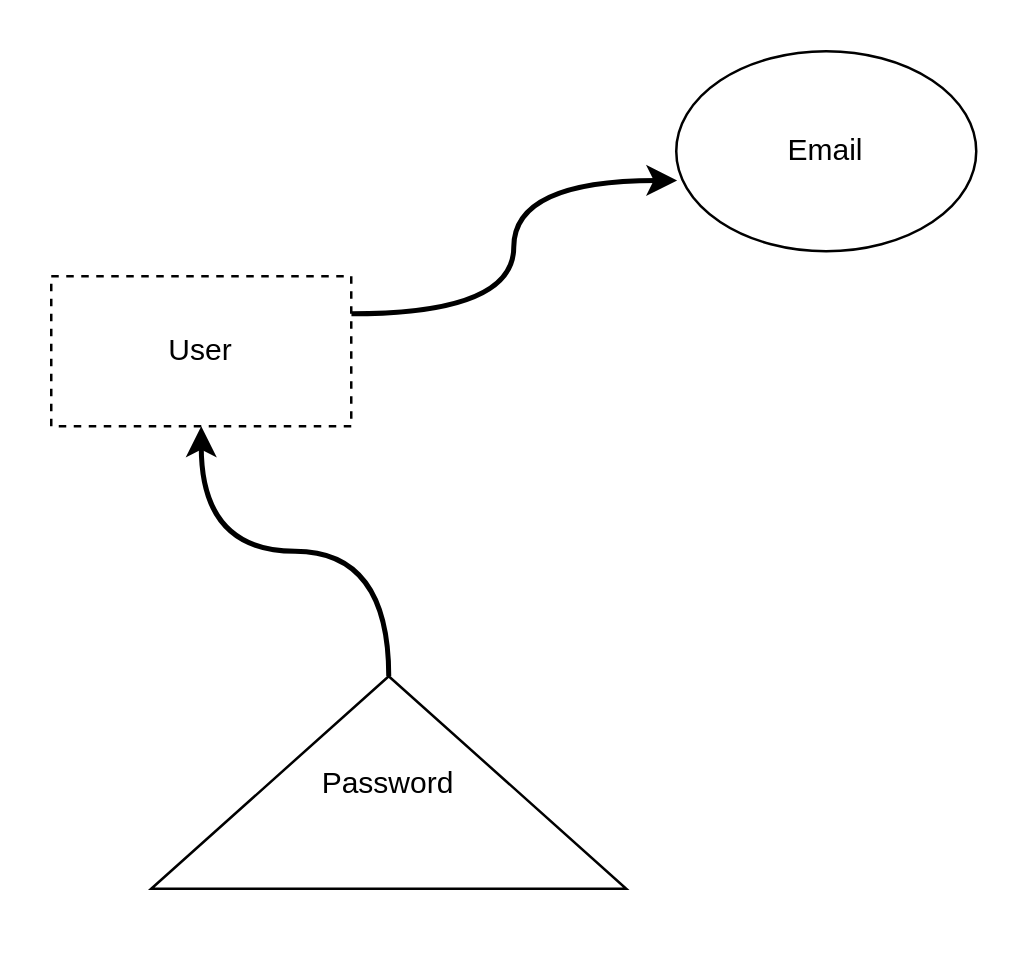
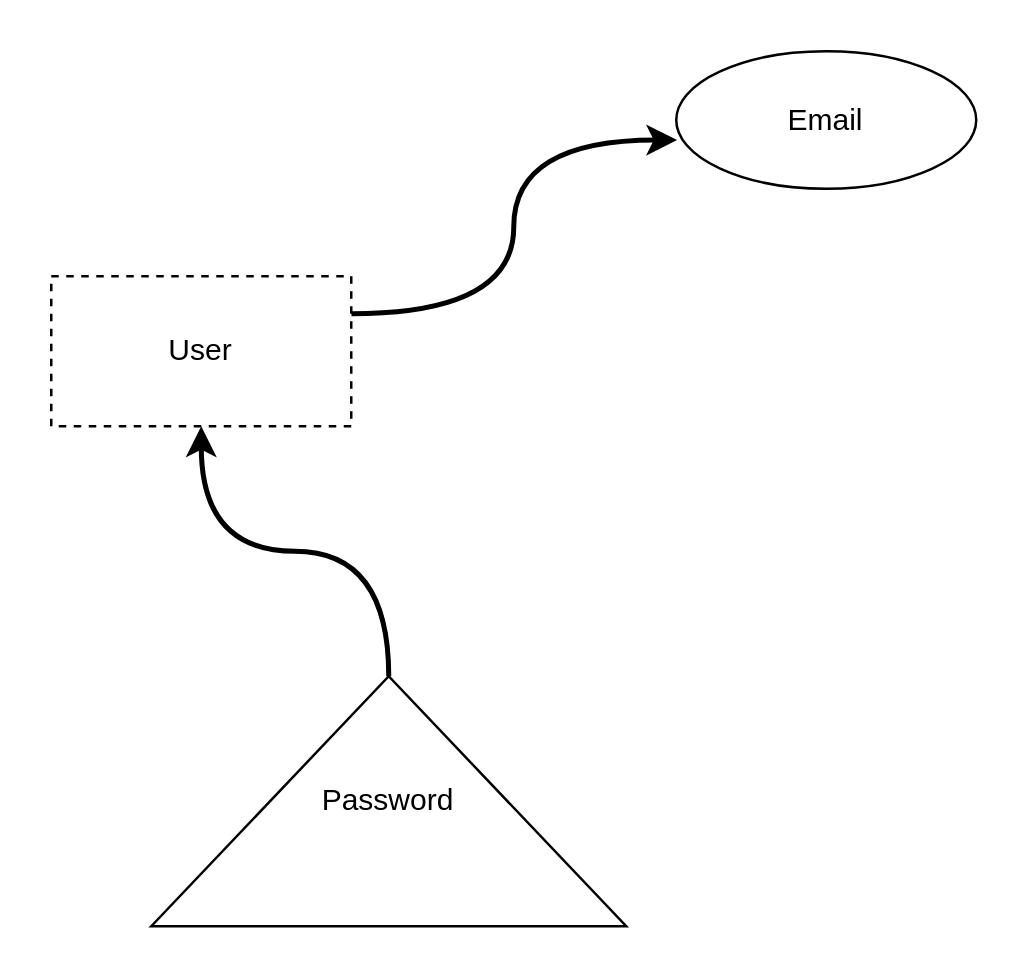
(826, 151) -> (826, 120)
(389, 783) -> (389, 801)
